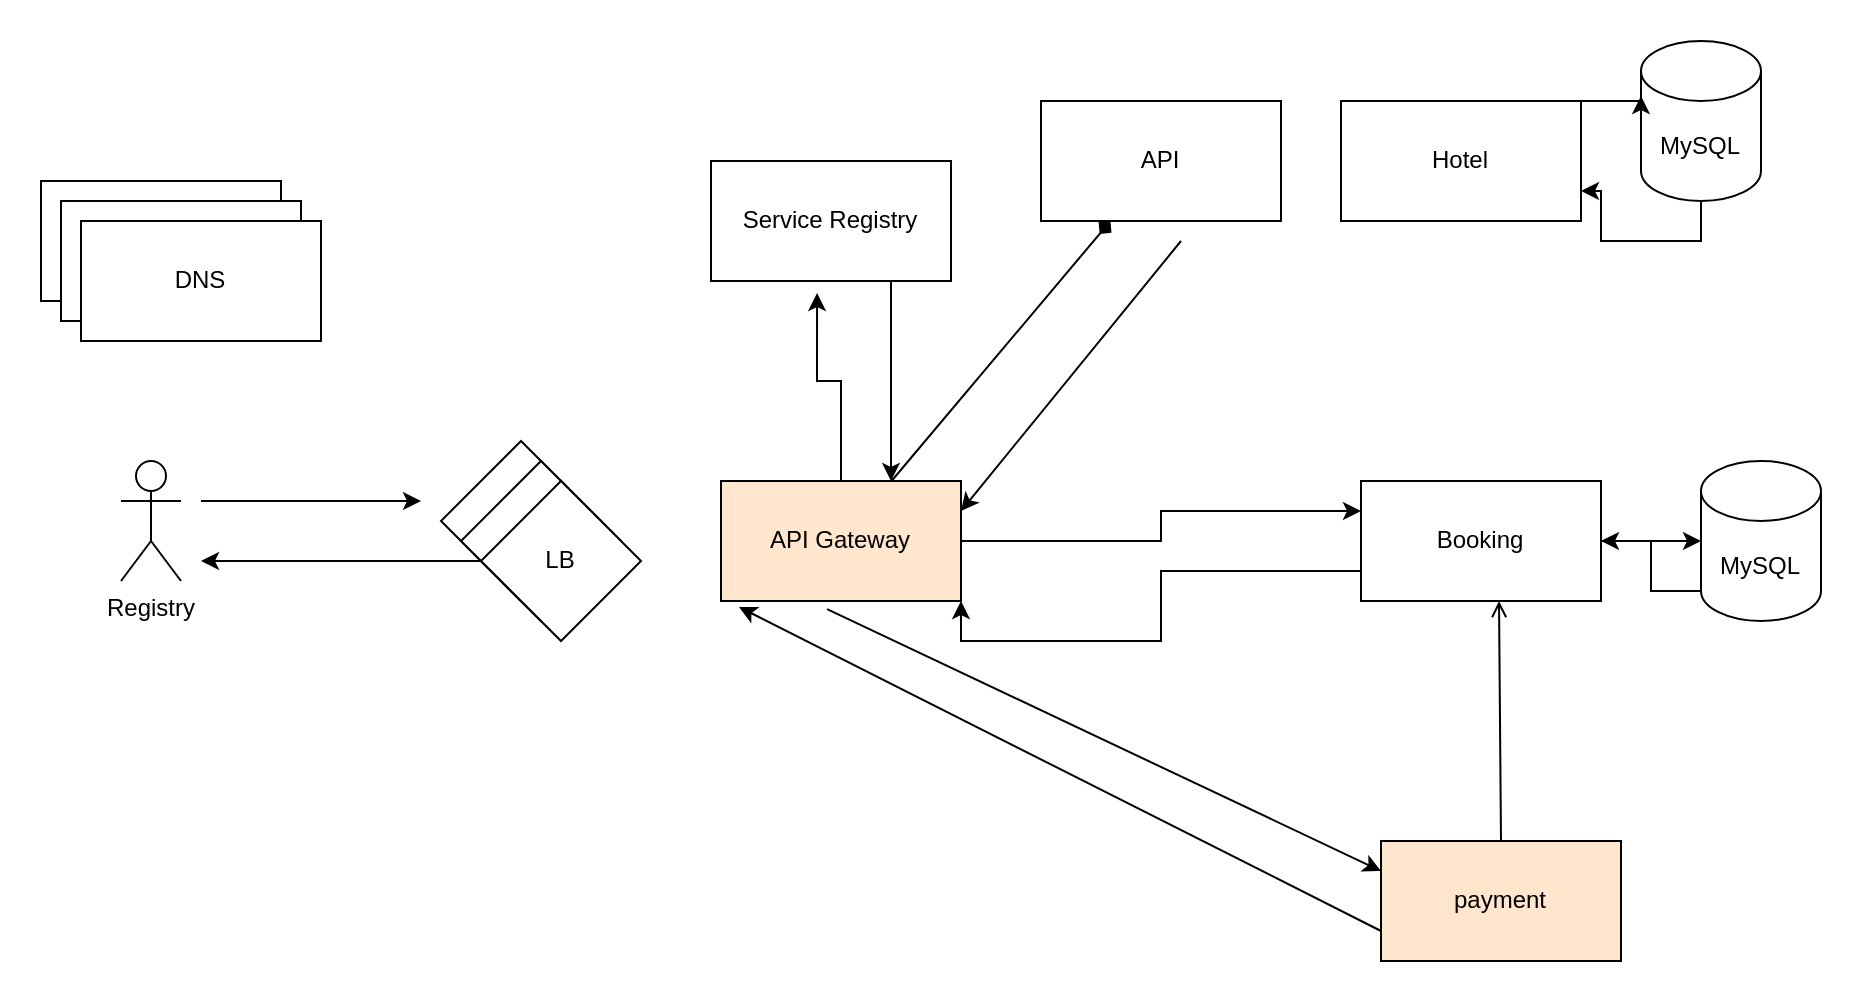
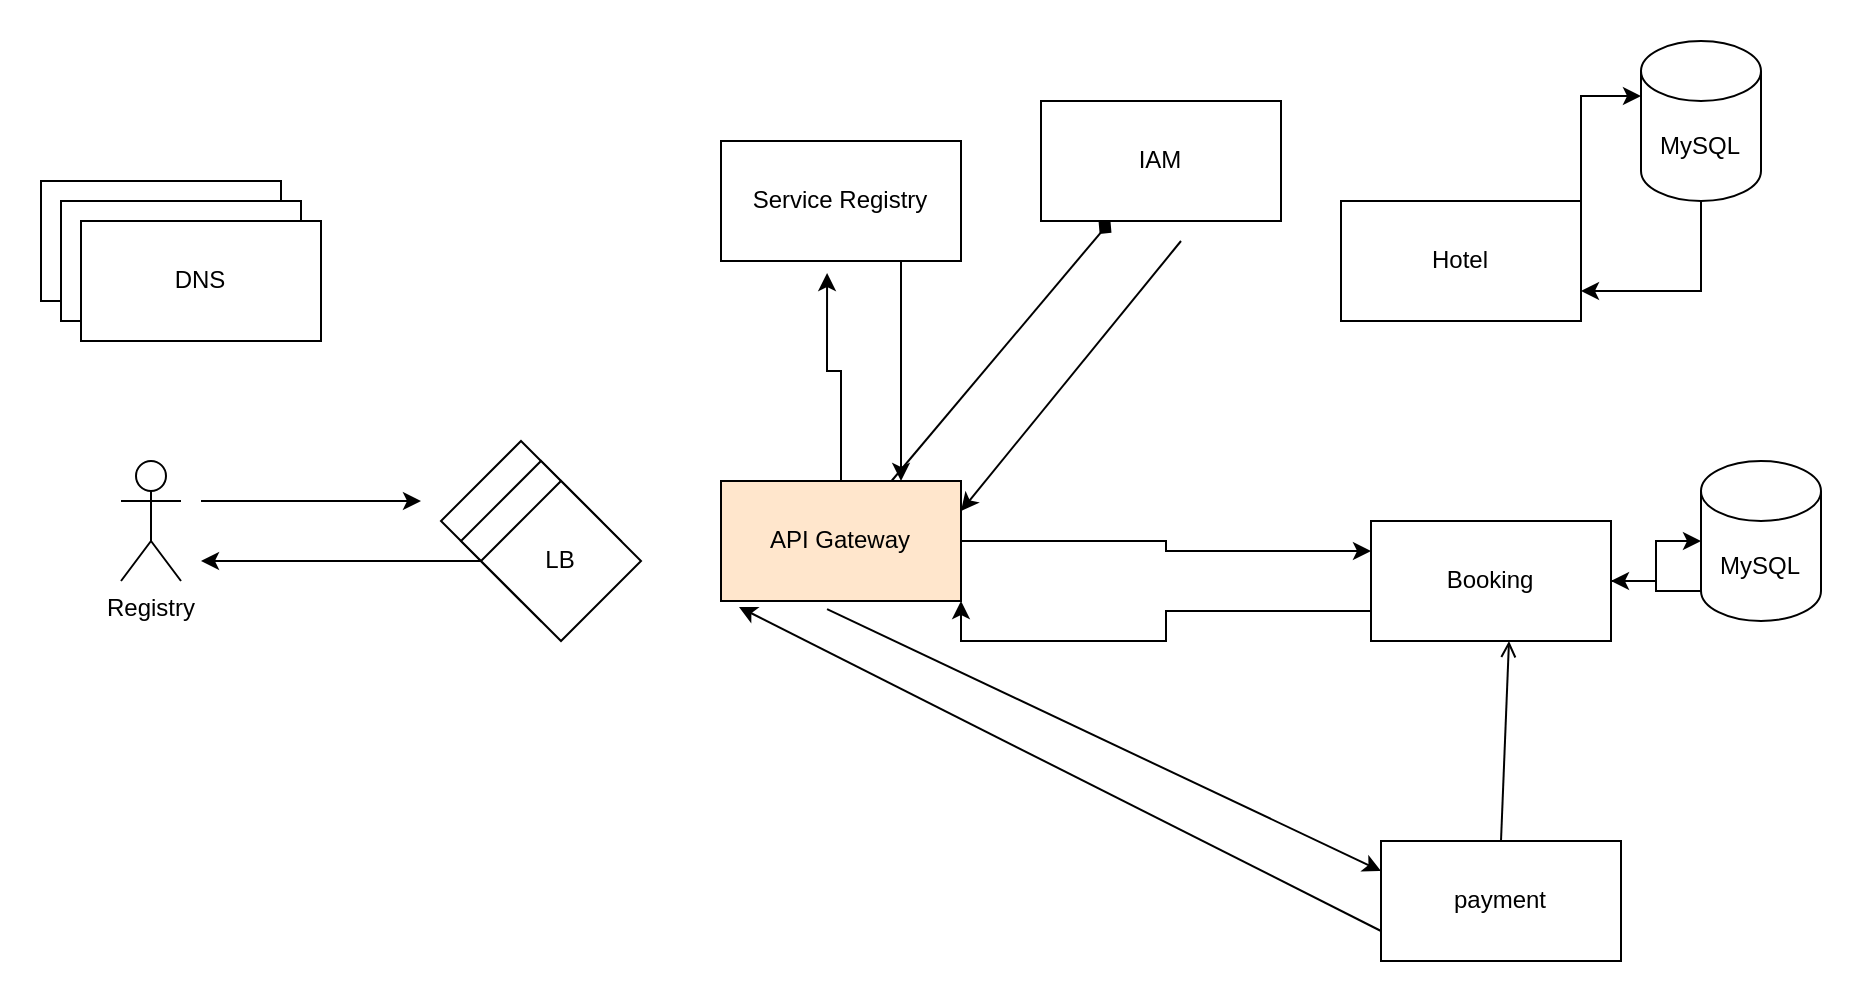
(1161, 161) -> (1161, 161)
(1461, 161) -> (1461, 261)
(831, 221) -> (841, 201)
(1481, 541) -> (1491, 581)
(1501, 901) -> (1501, 901)
